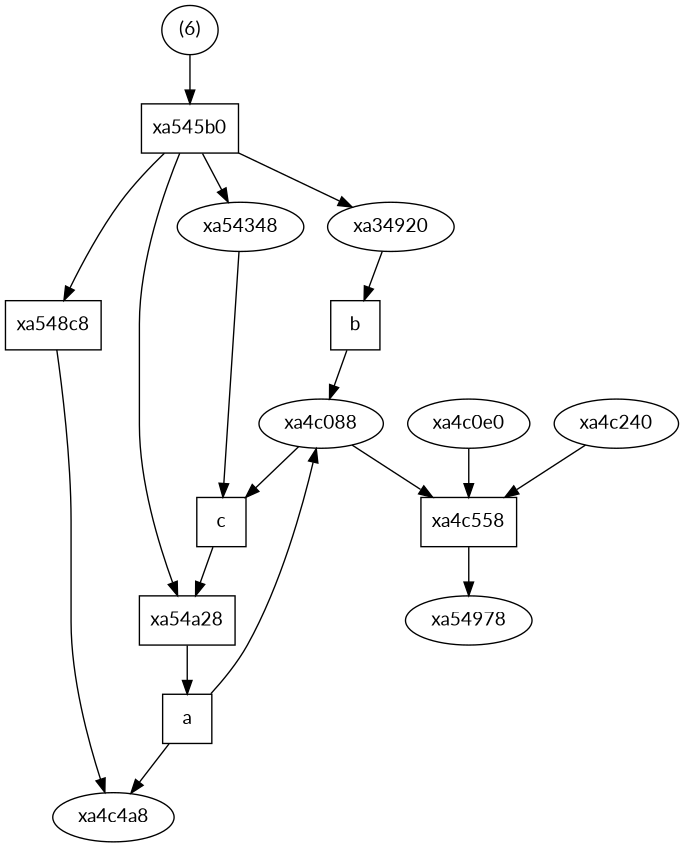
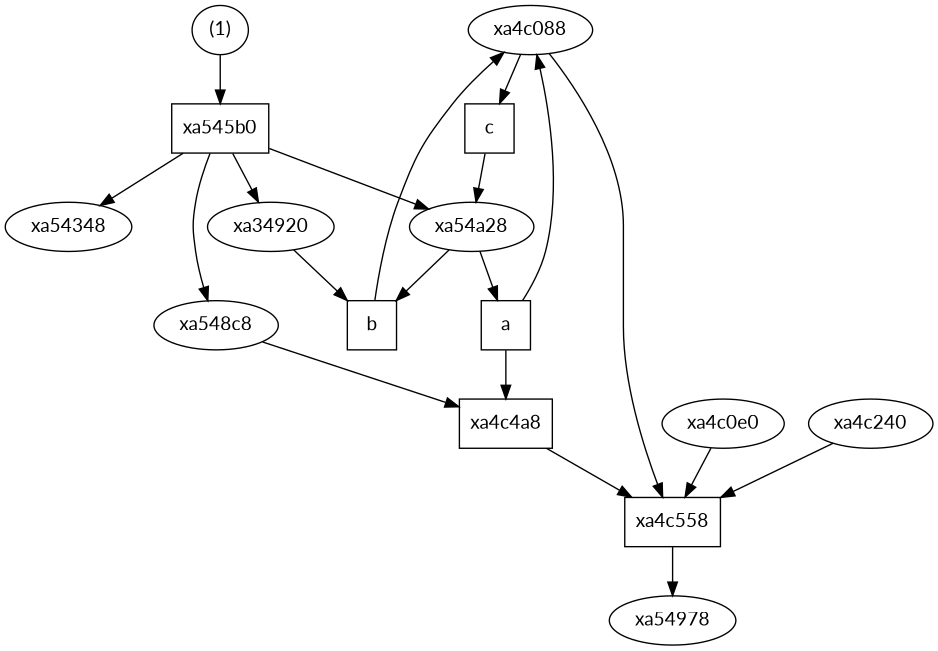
(190, 30) -> (220, 30)
none -> (428, 271)
(53, 325) -> (216, 325)
(231, 367) -> none
none -> (583, 469)
(187, 620) -> (472, 227)
(113, 817) -> (506, 424)
